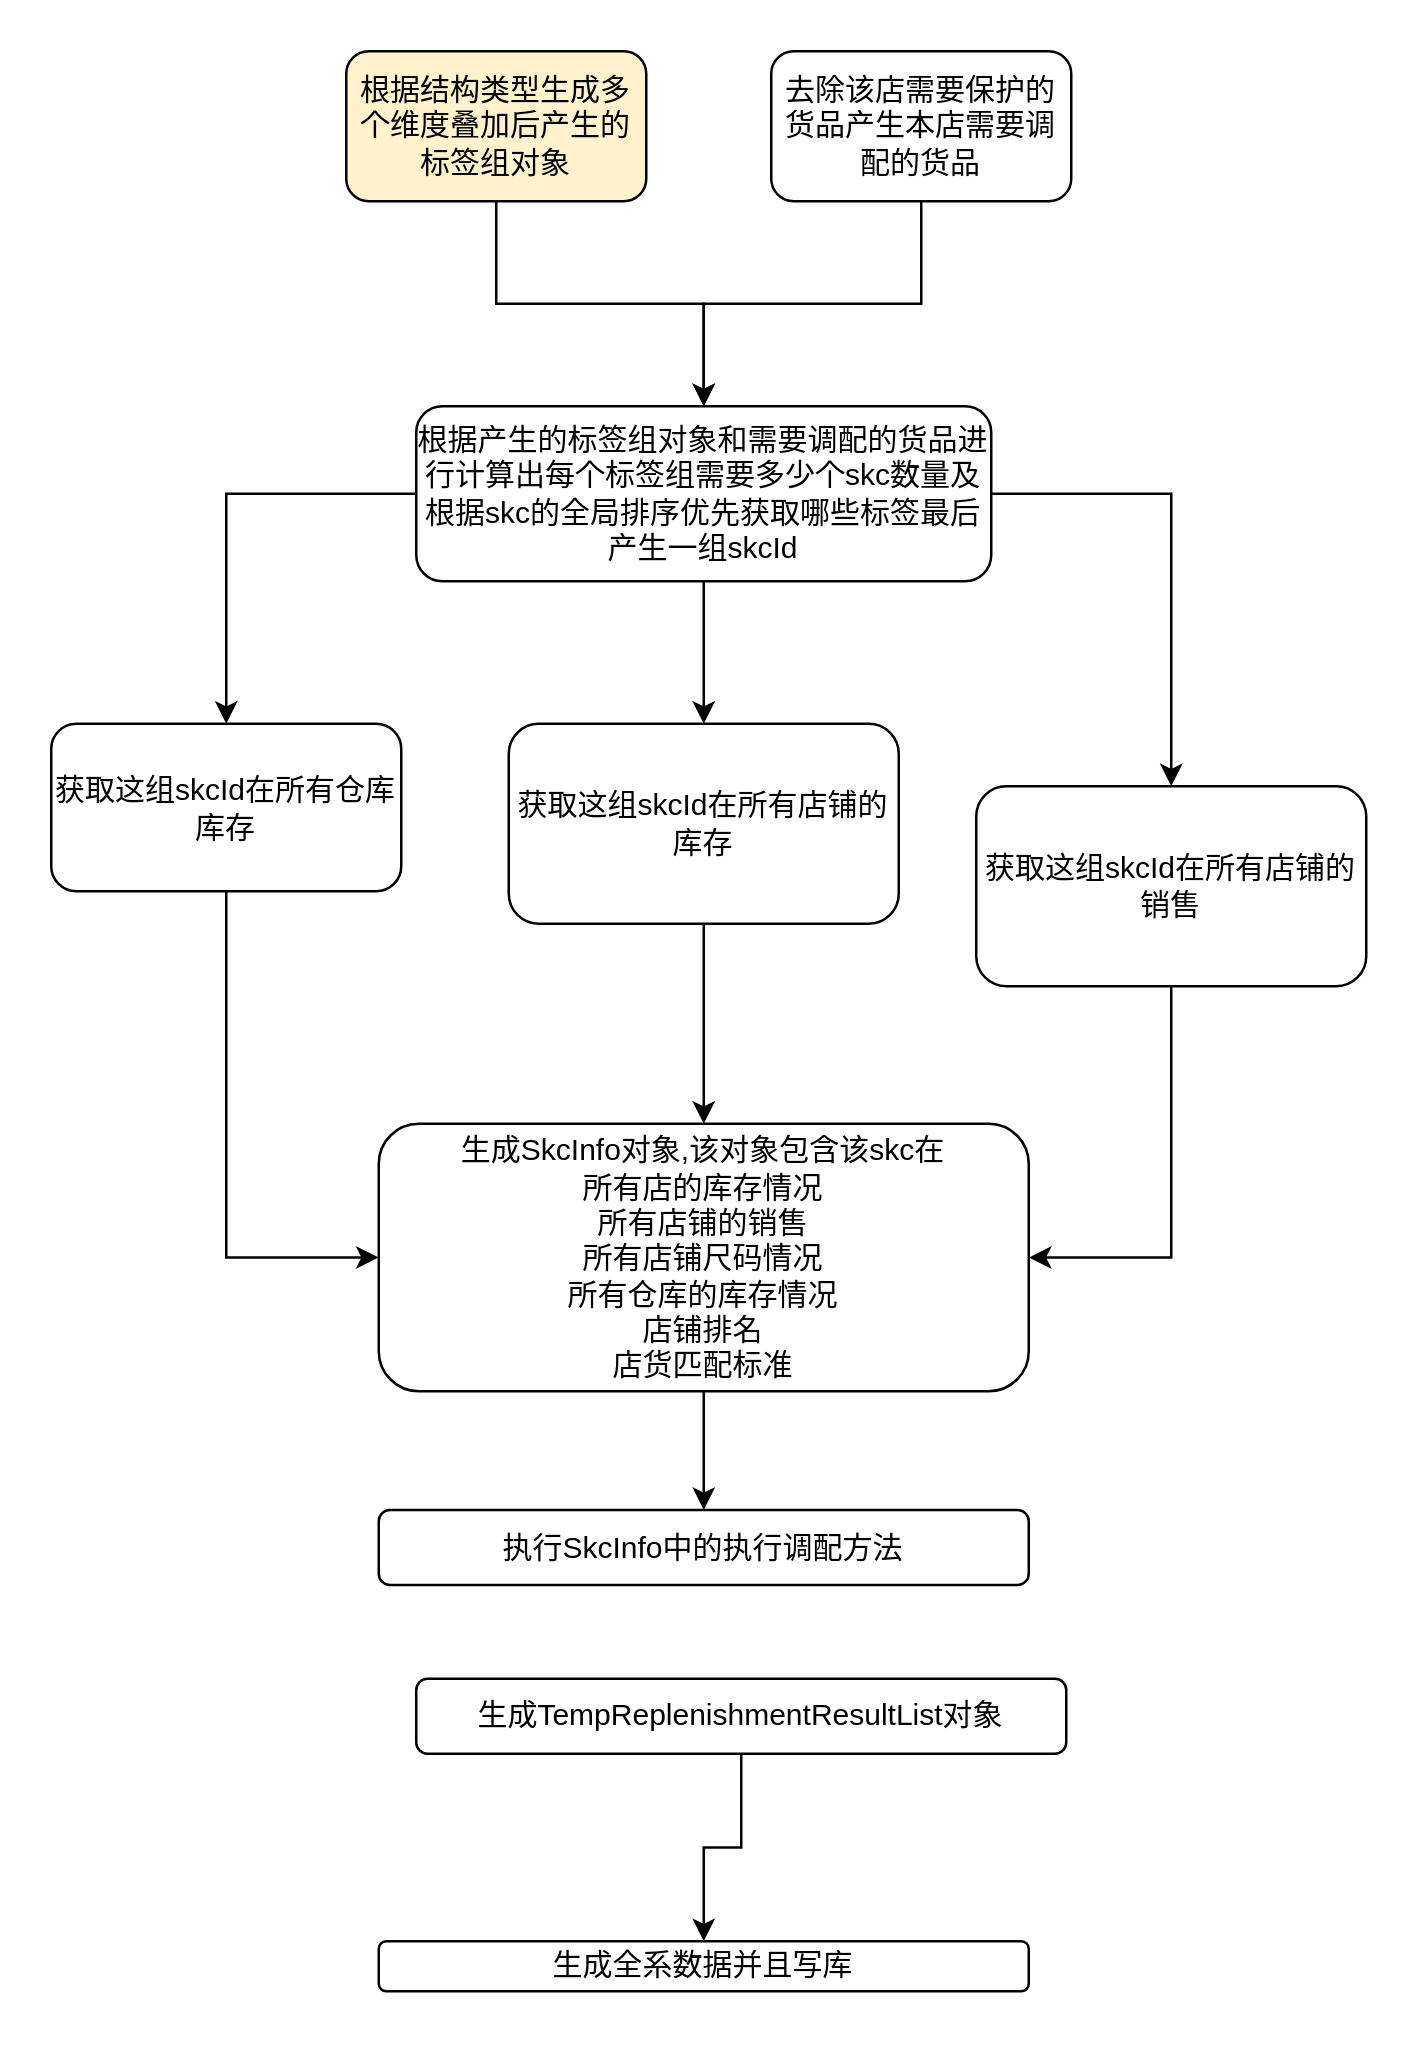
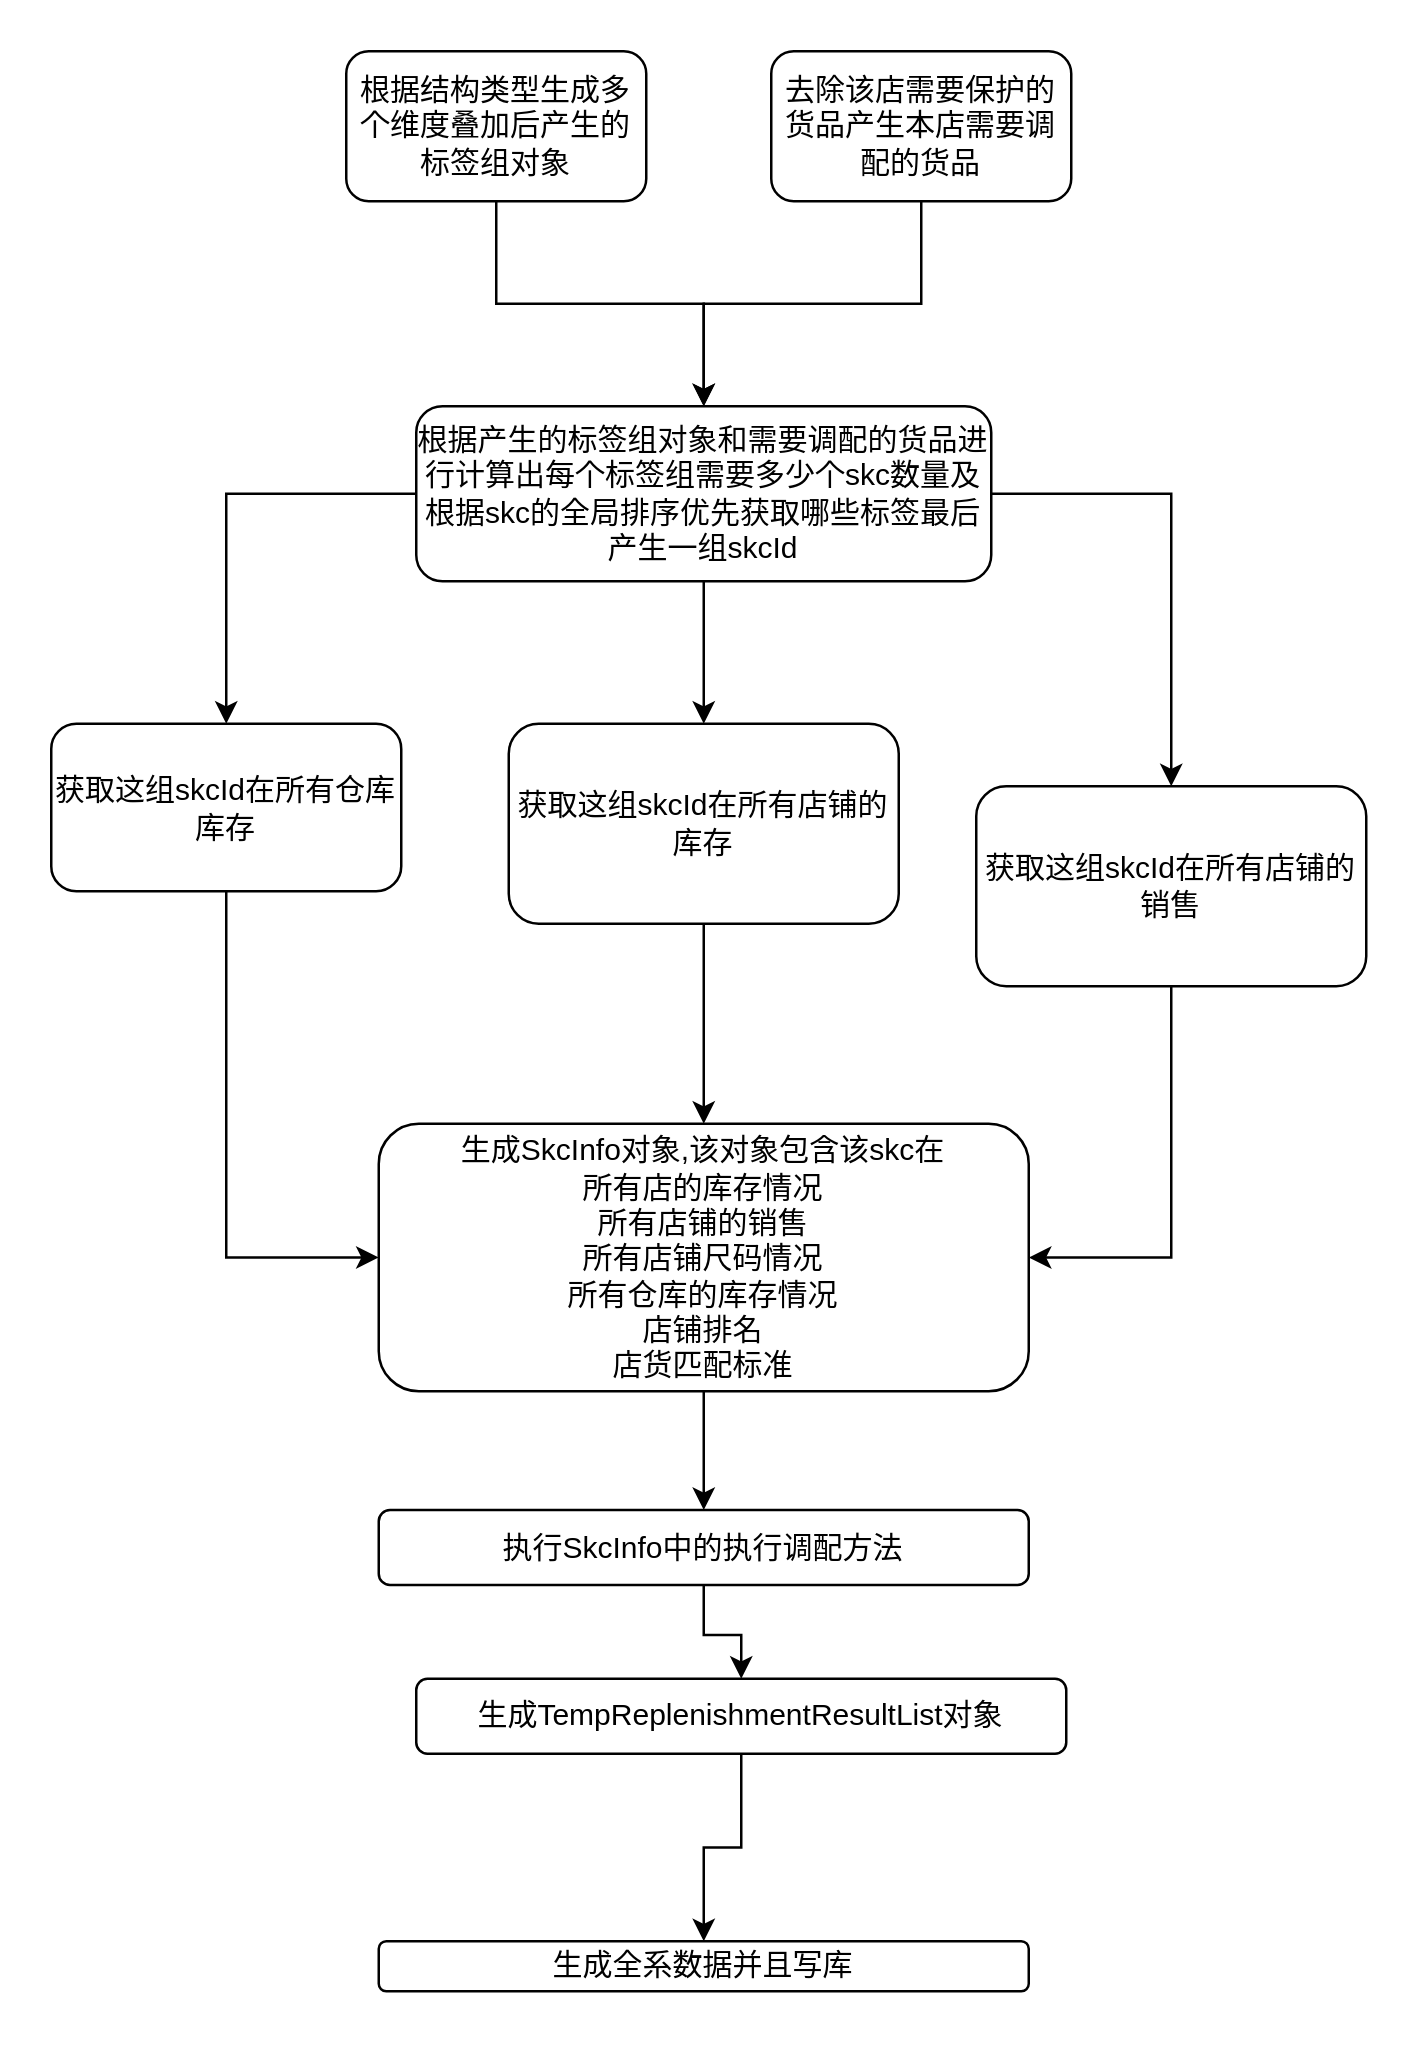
(496, 126) -> (496, 126)
none -> (711, 1635)
